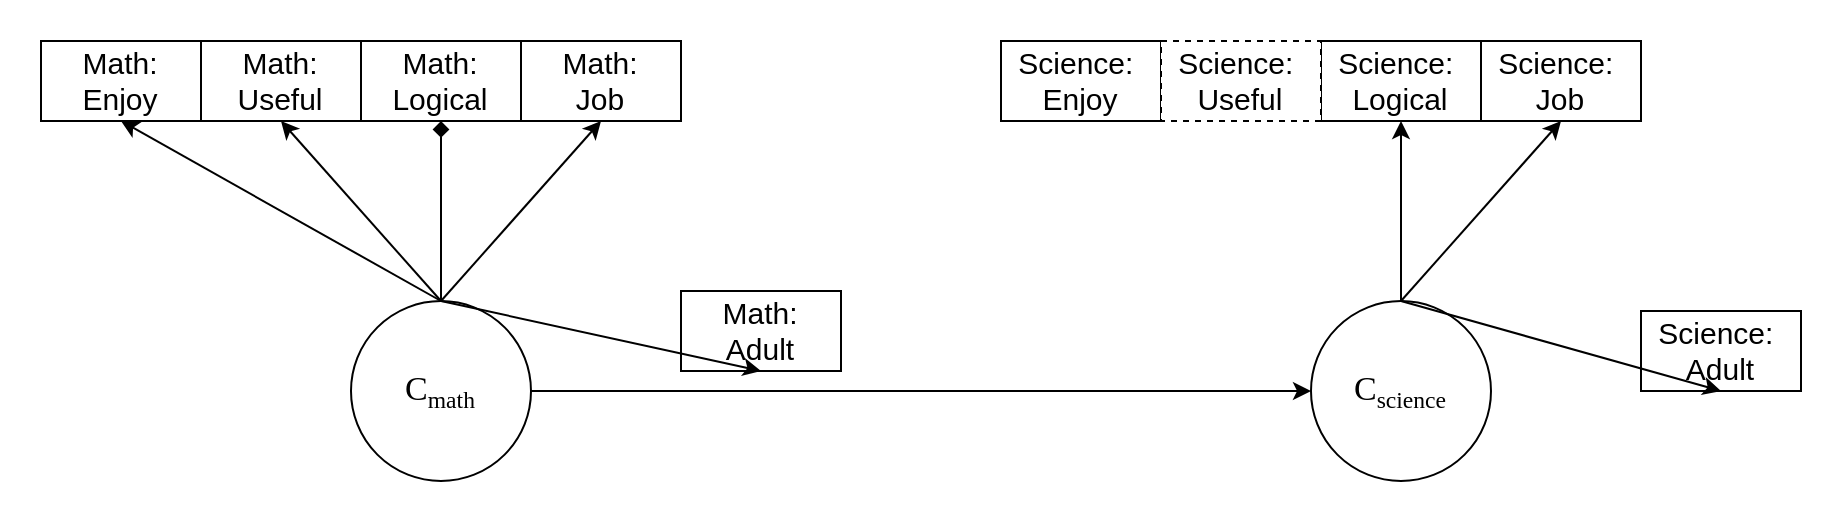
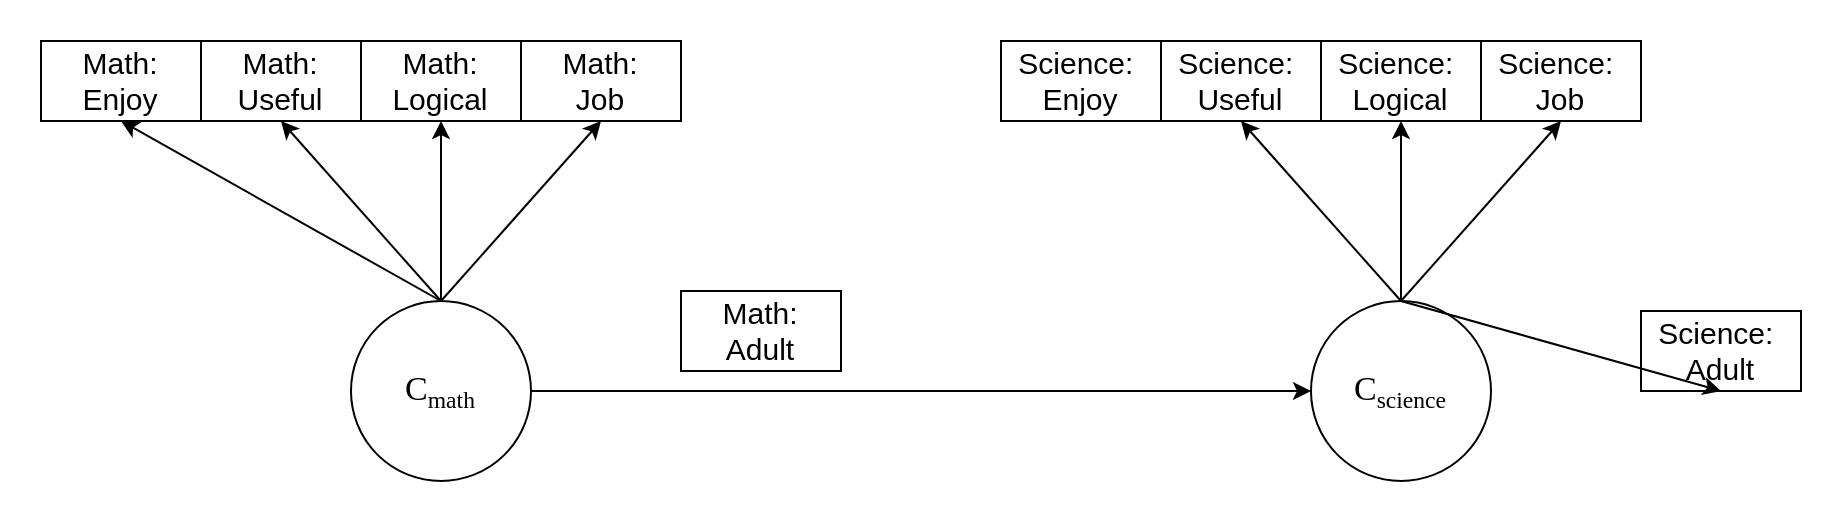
(1241, 81) -> (1241, 81)
(441, 137) -> (441, 136)
none -> (1323, 214)
(596, 335) -> none
